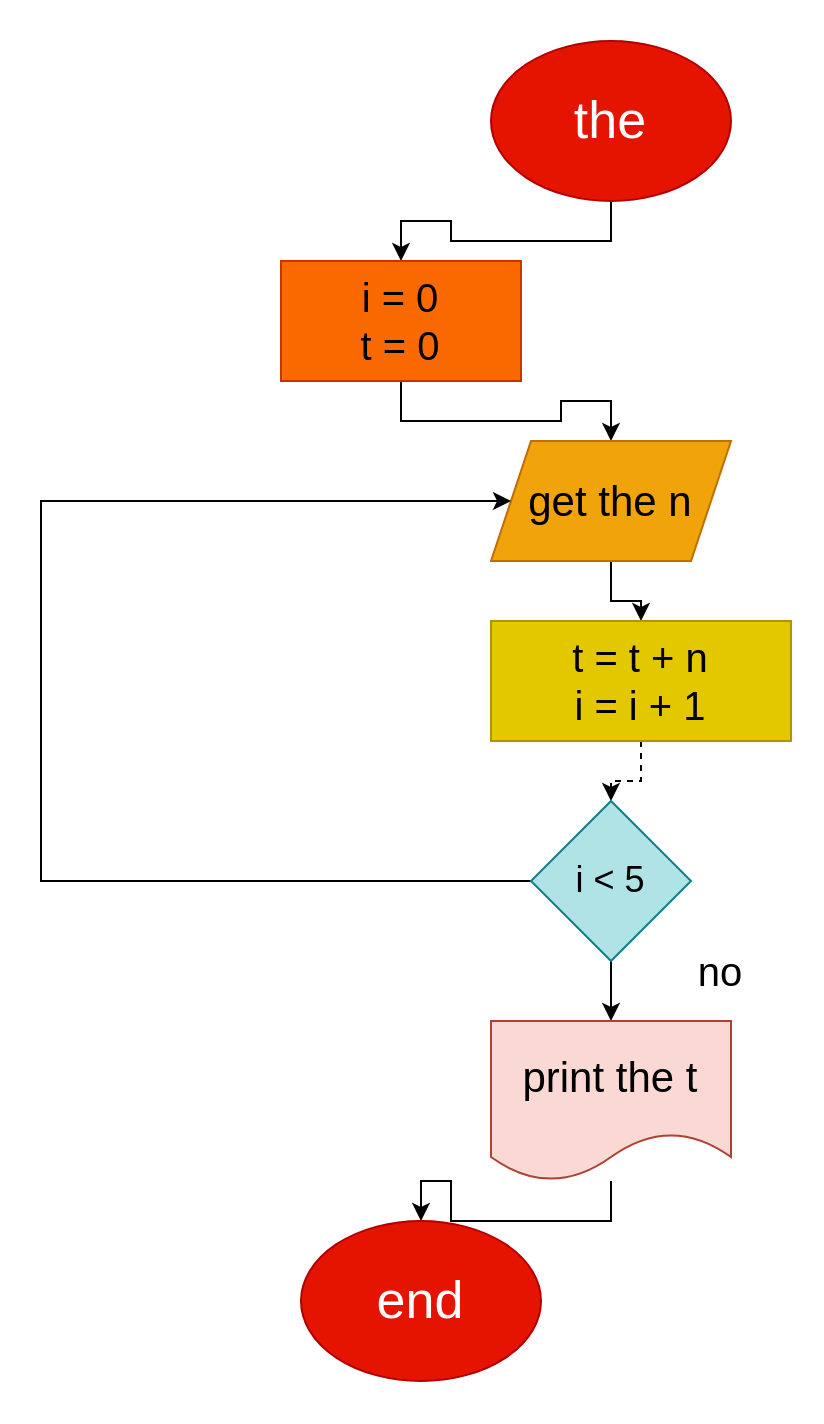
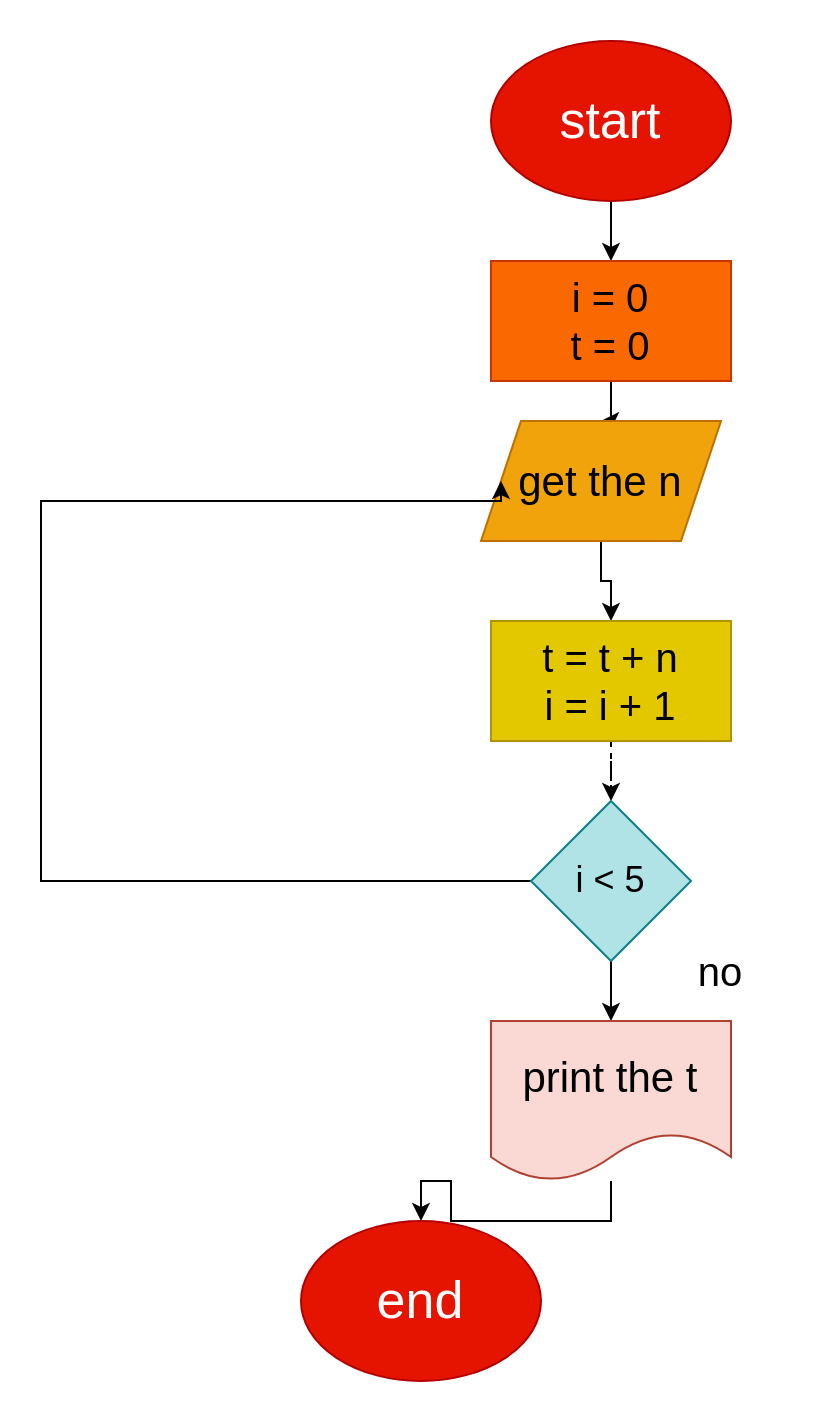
(611, 121) -> (611, 121)
(401, 321) -> (611, 321)
(611, 501) -> (601, 481)
(641, 681) -> (611, 681)
